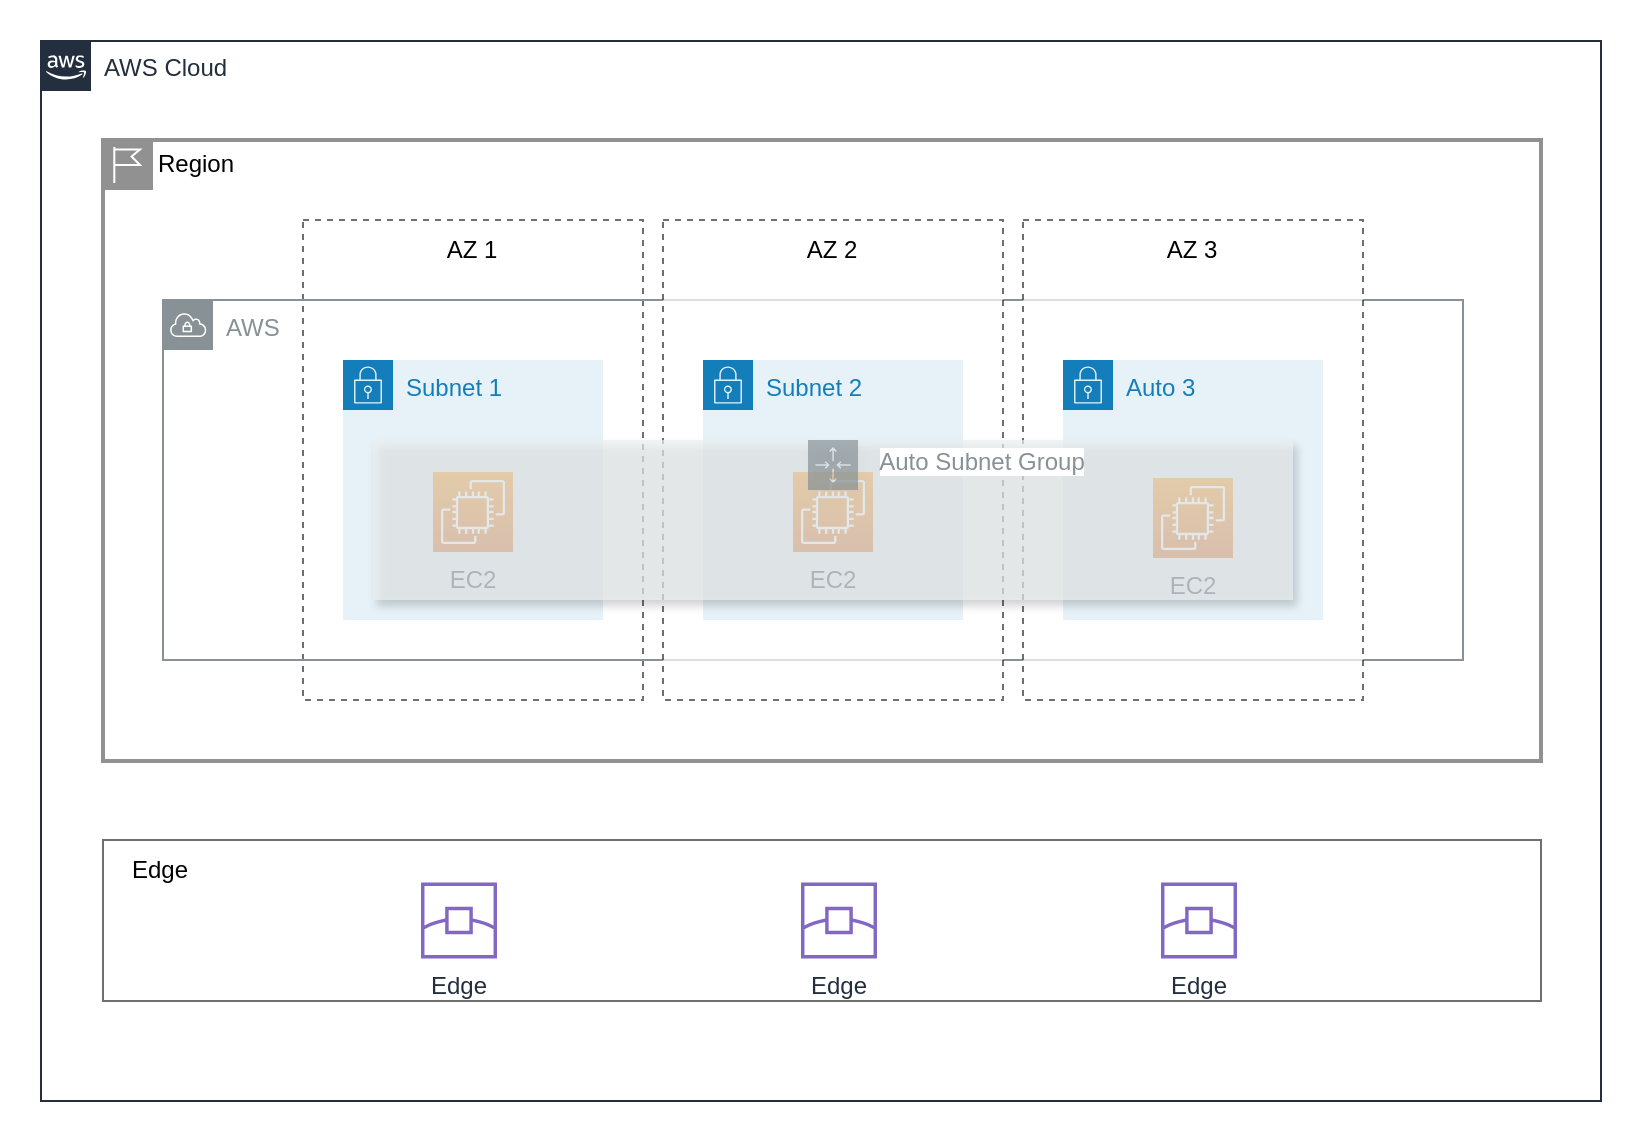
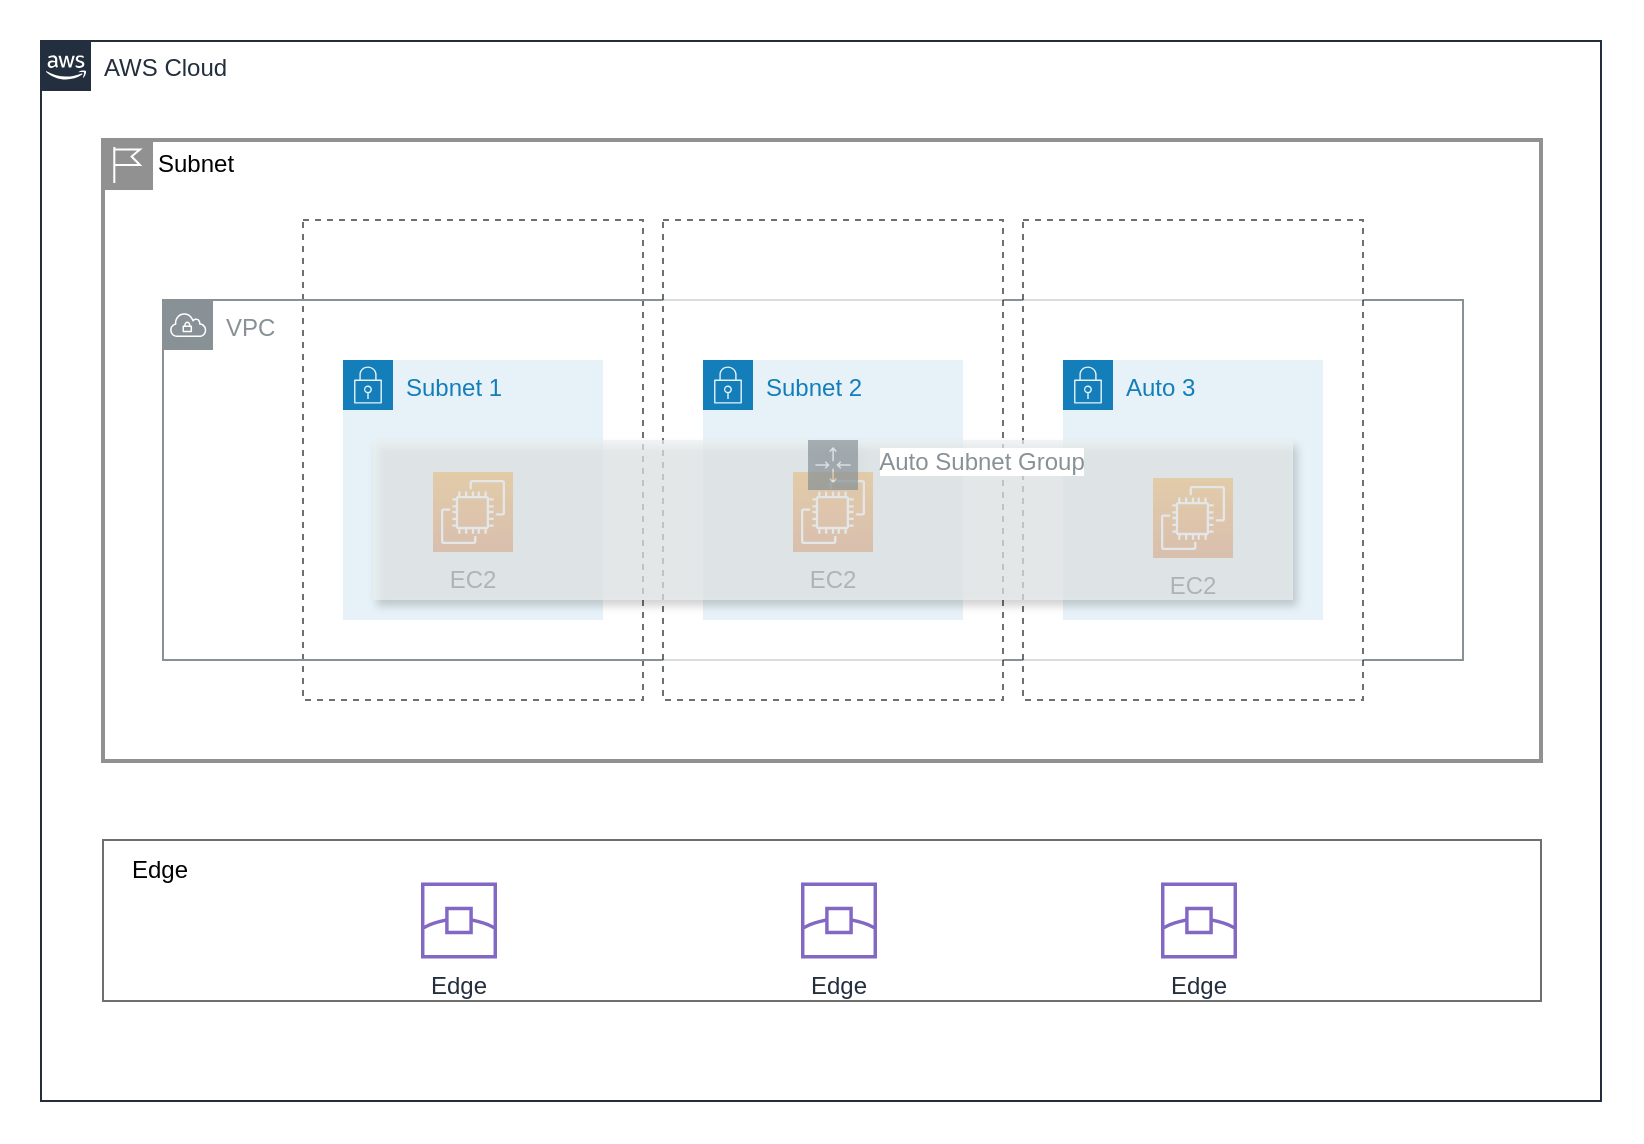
(196, 165) -> (199, 165)
(473, 250) -> none
(833, 250) -> none
(1193, 250) -> none
(247, 329) -> (247, 329)
